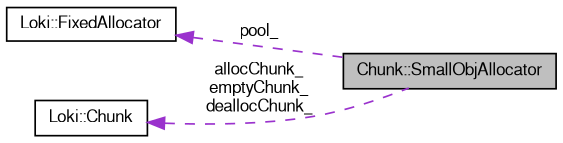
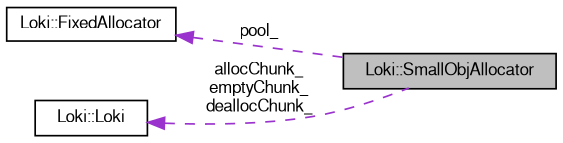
(450, 71) -> (450, 71)
(91, 118) -> (91, 118)
